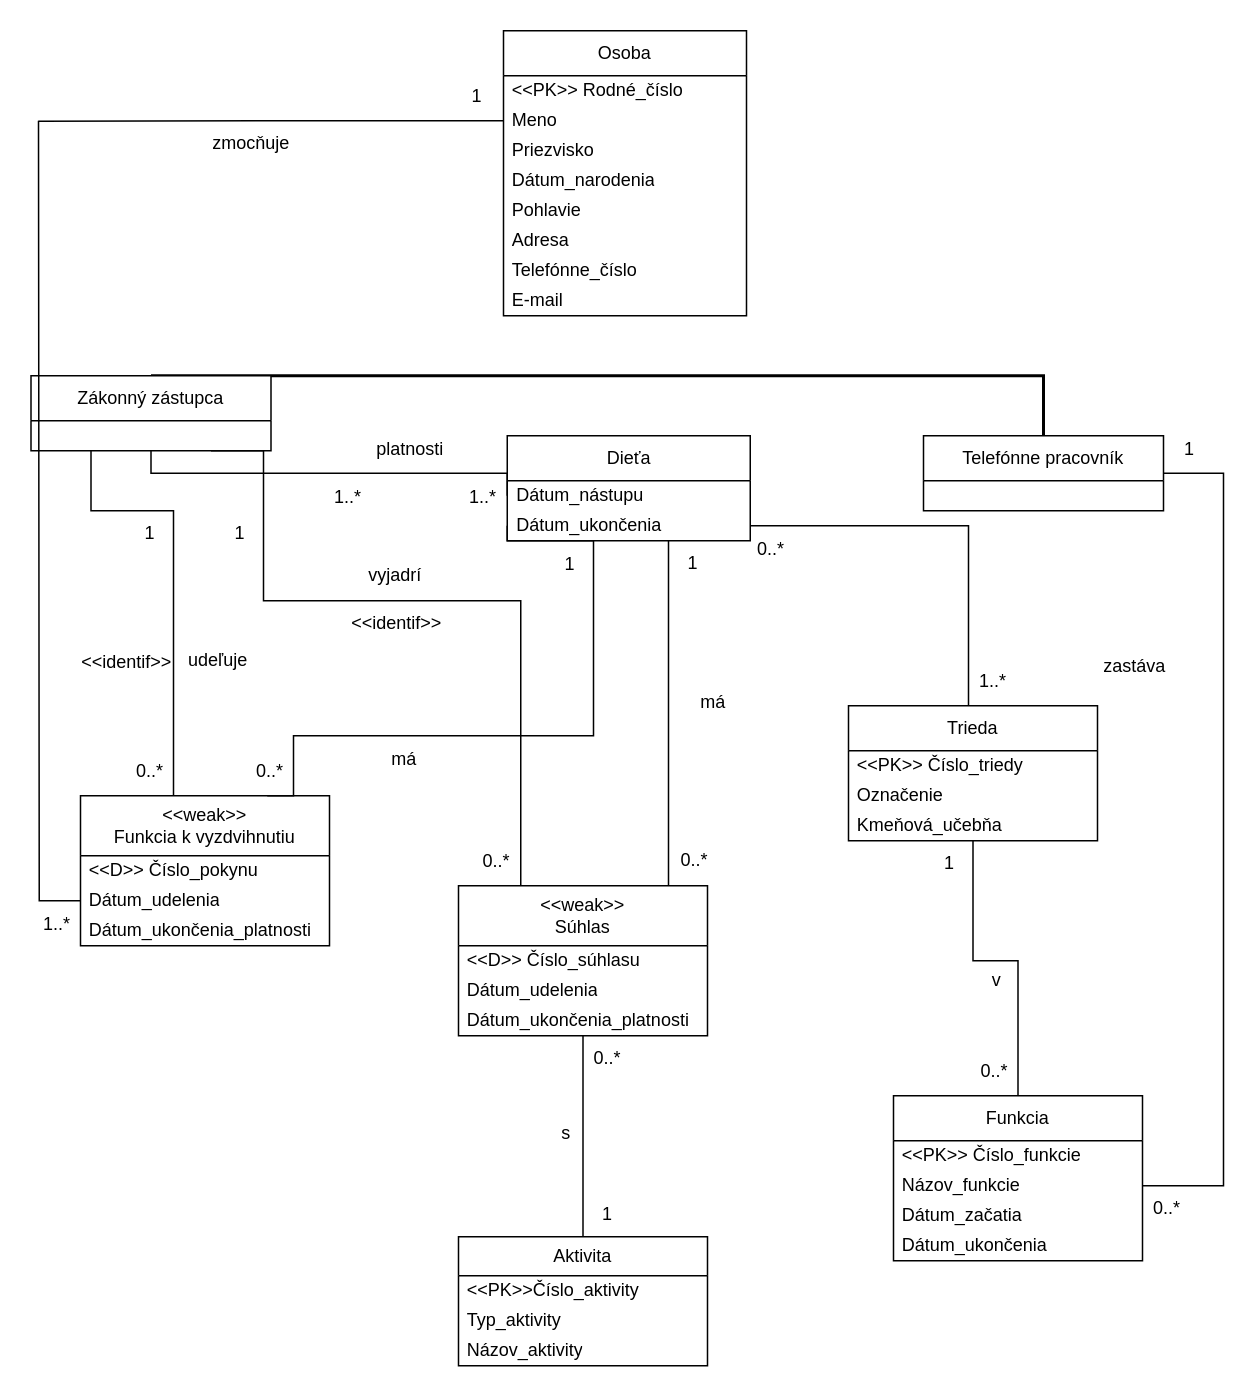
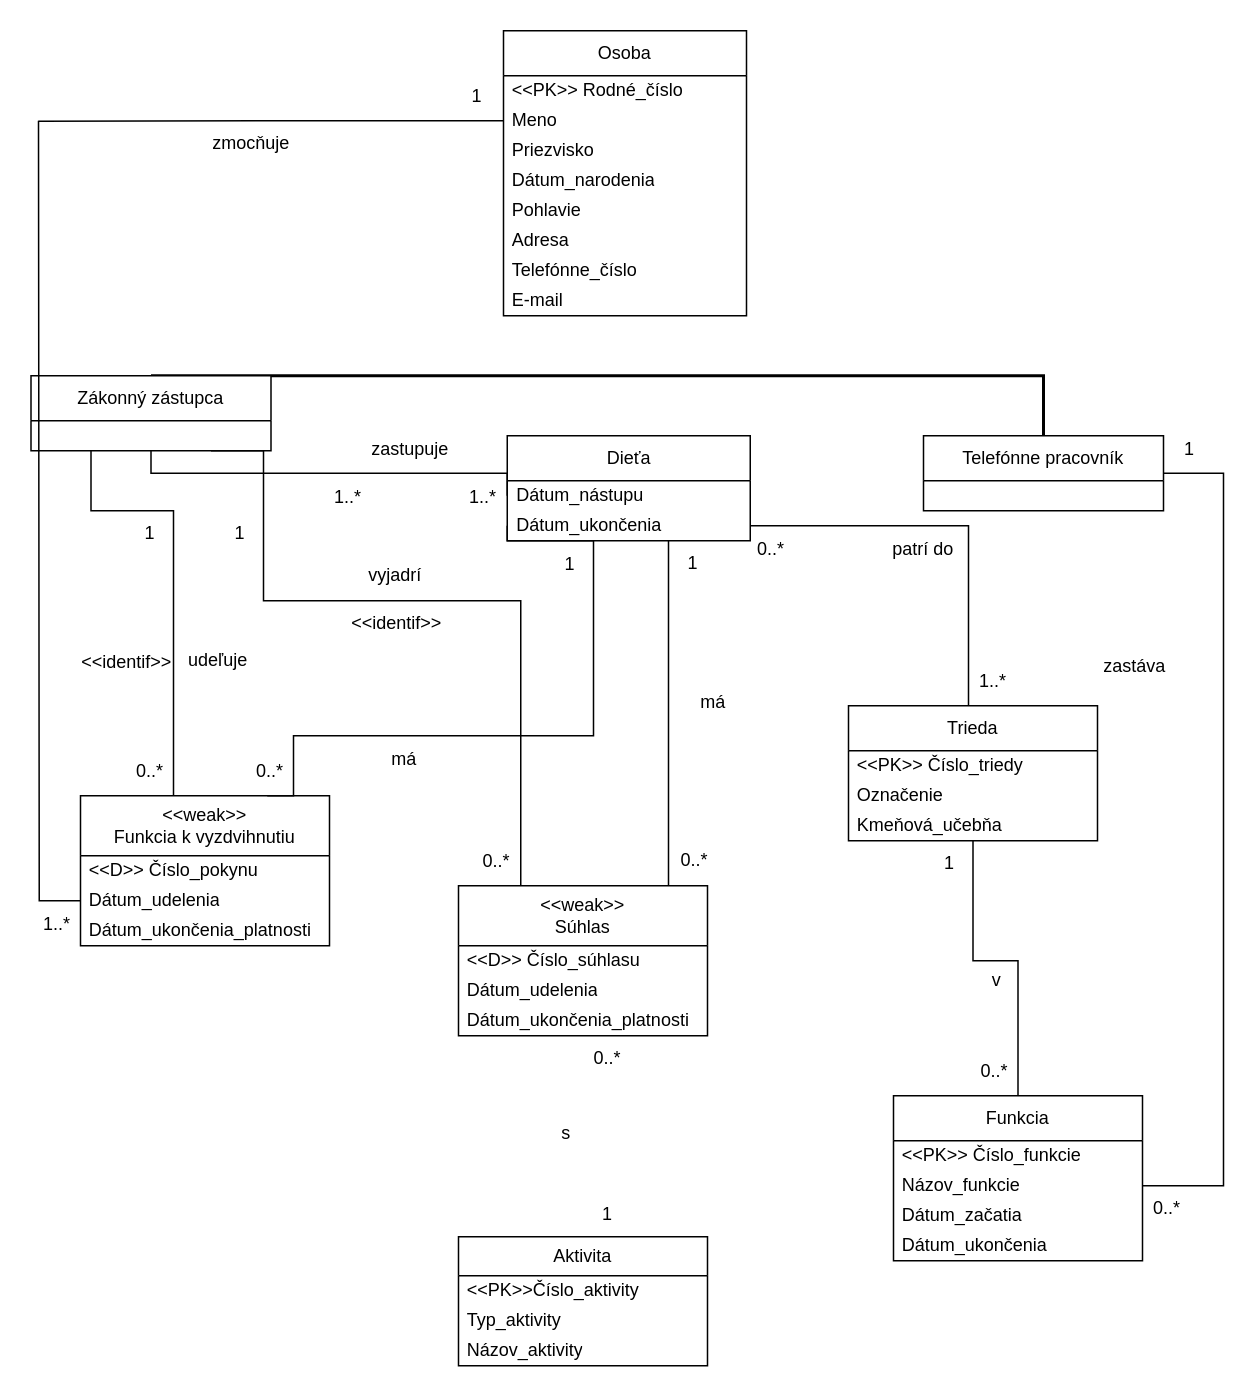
(410, 449) -> (410, 449)
none -> (923, 550)
(583, 1137) -> none
